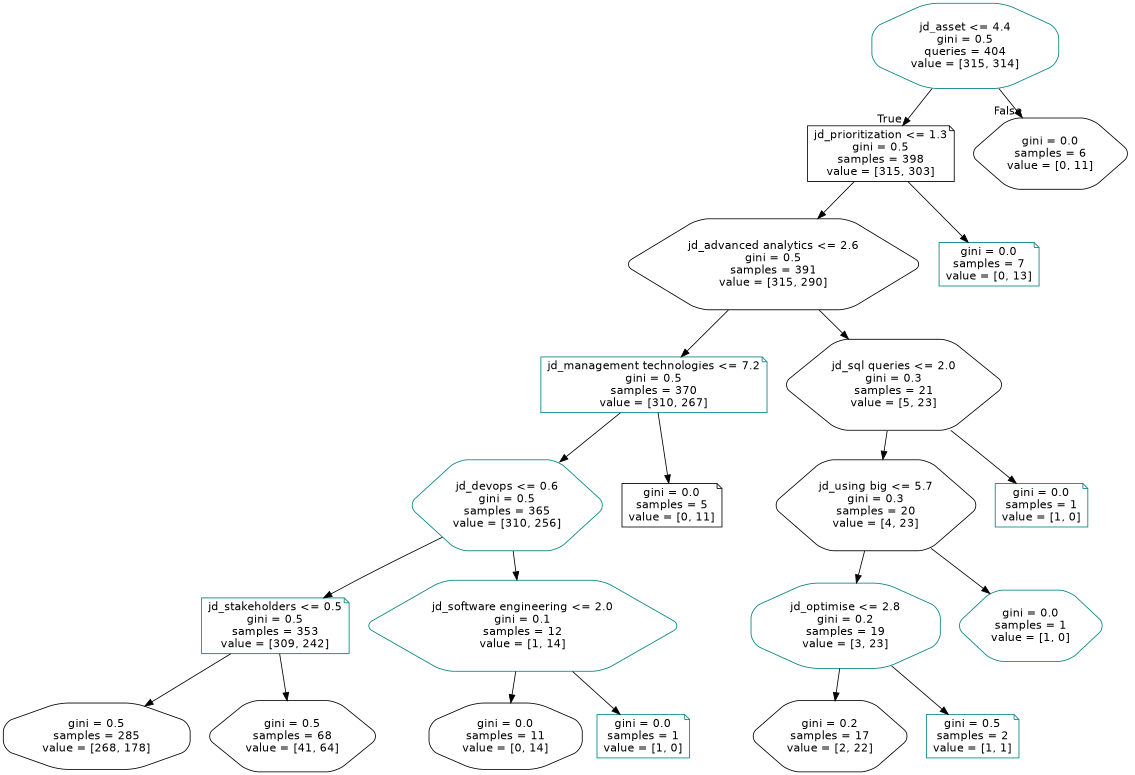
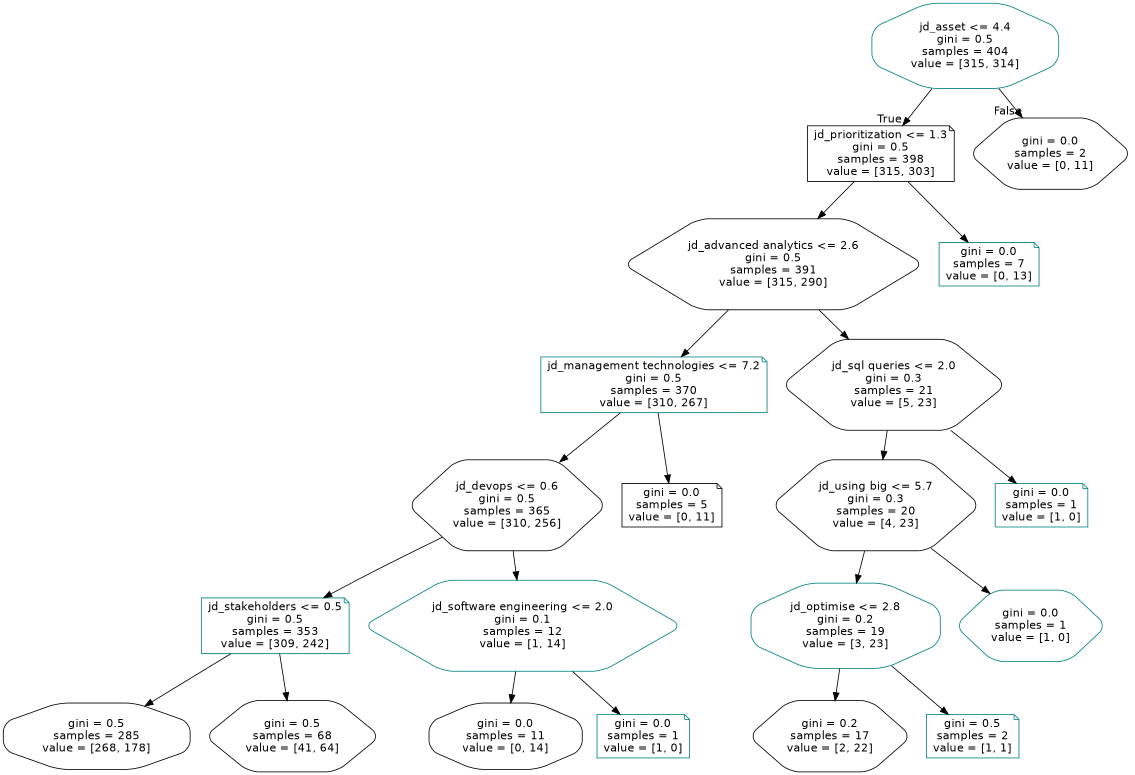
(965, 46) -> (965, 46)
(1051, 154) -> (1051, 154)
(507, 505) -> (507, 505)
